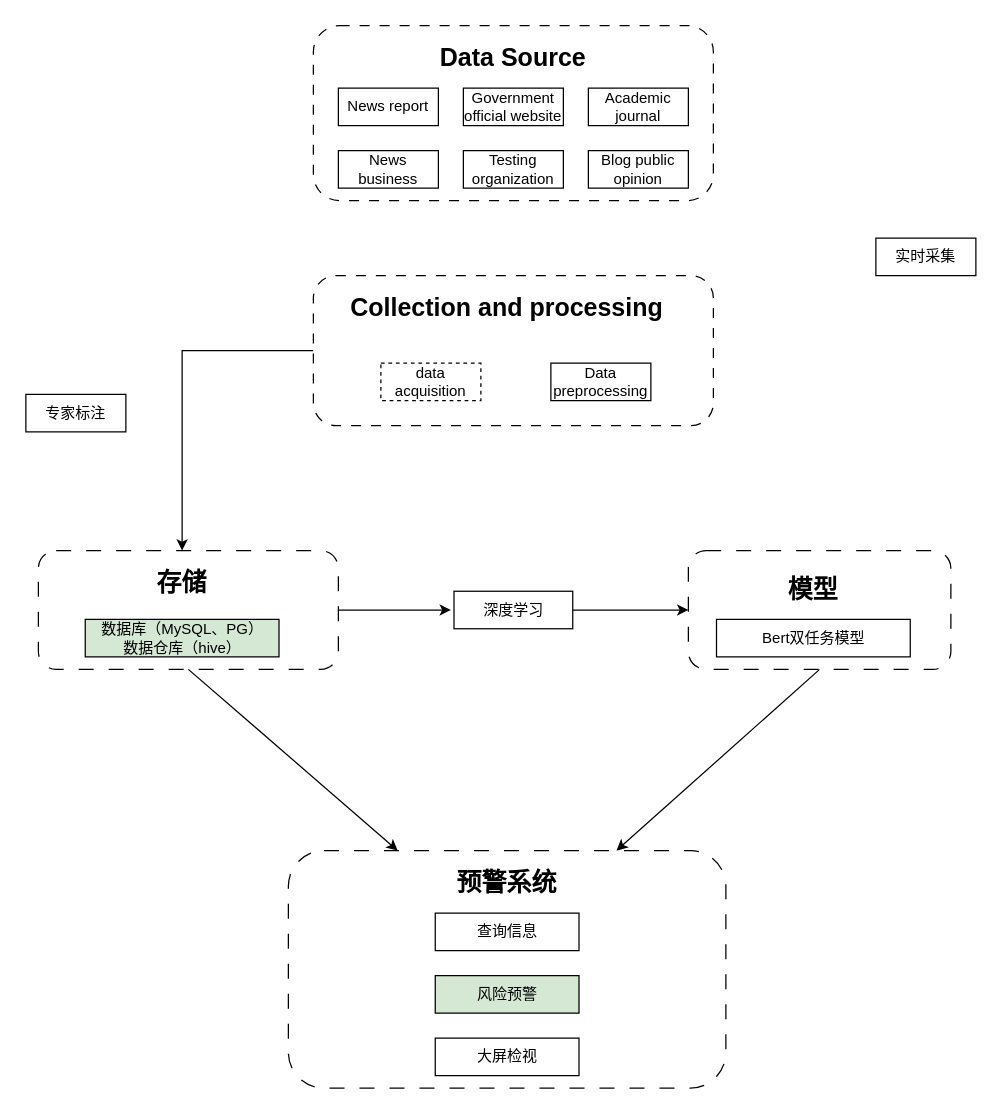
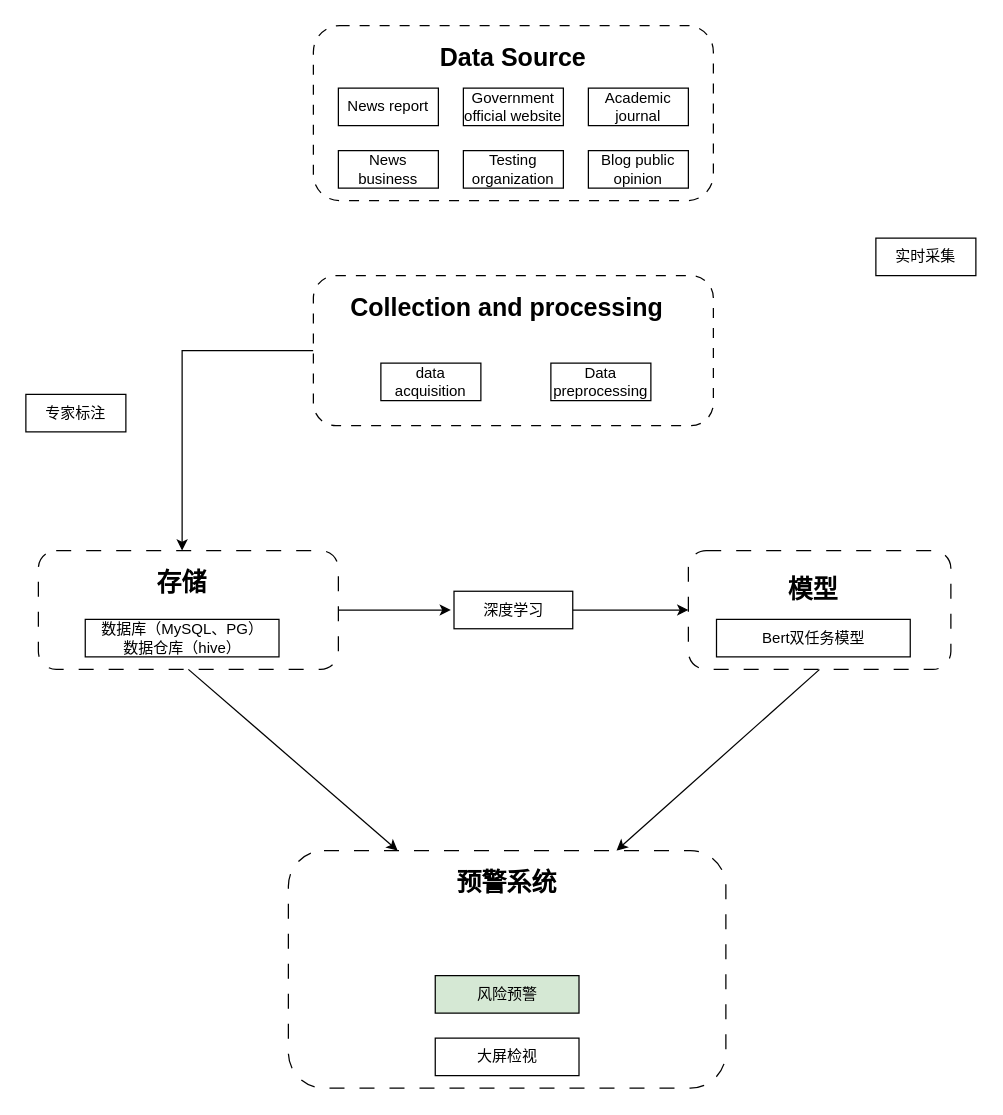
(431, 382) -> (431, 382)
(182, 638) -> (182, 638)
(507, 932) -> none
